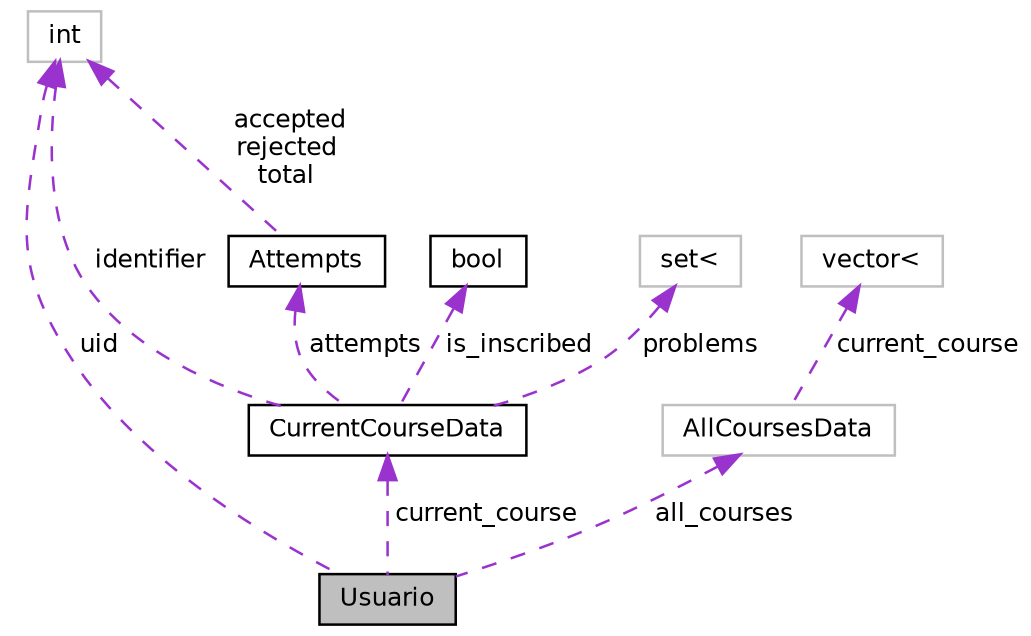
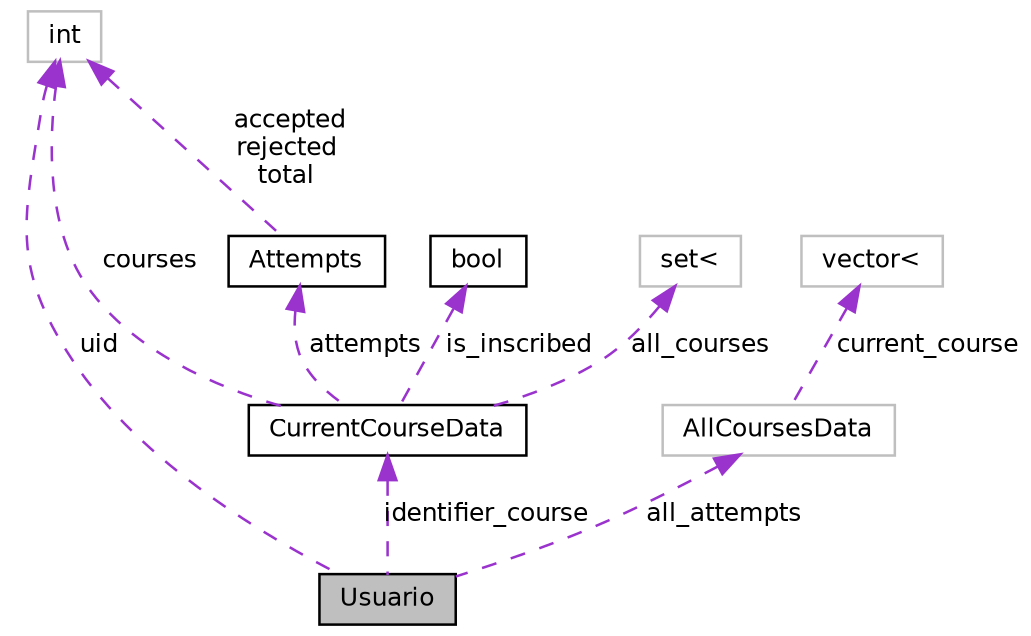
(147, 261) -> (147, 261)
(697, 346) -> (697, 346)
(483, 515) -> (483, 515)
(721, 515) -> (721, 515)
